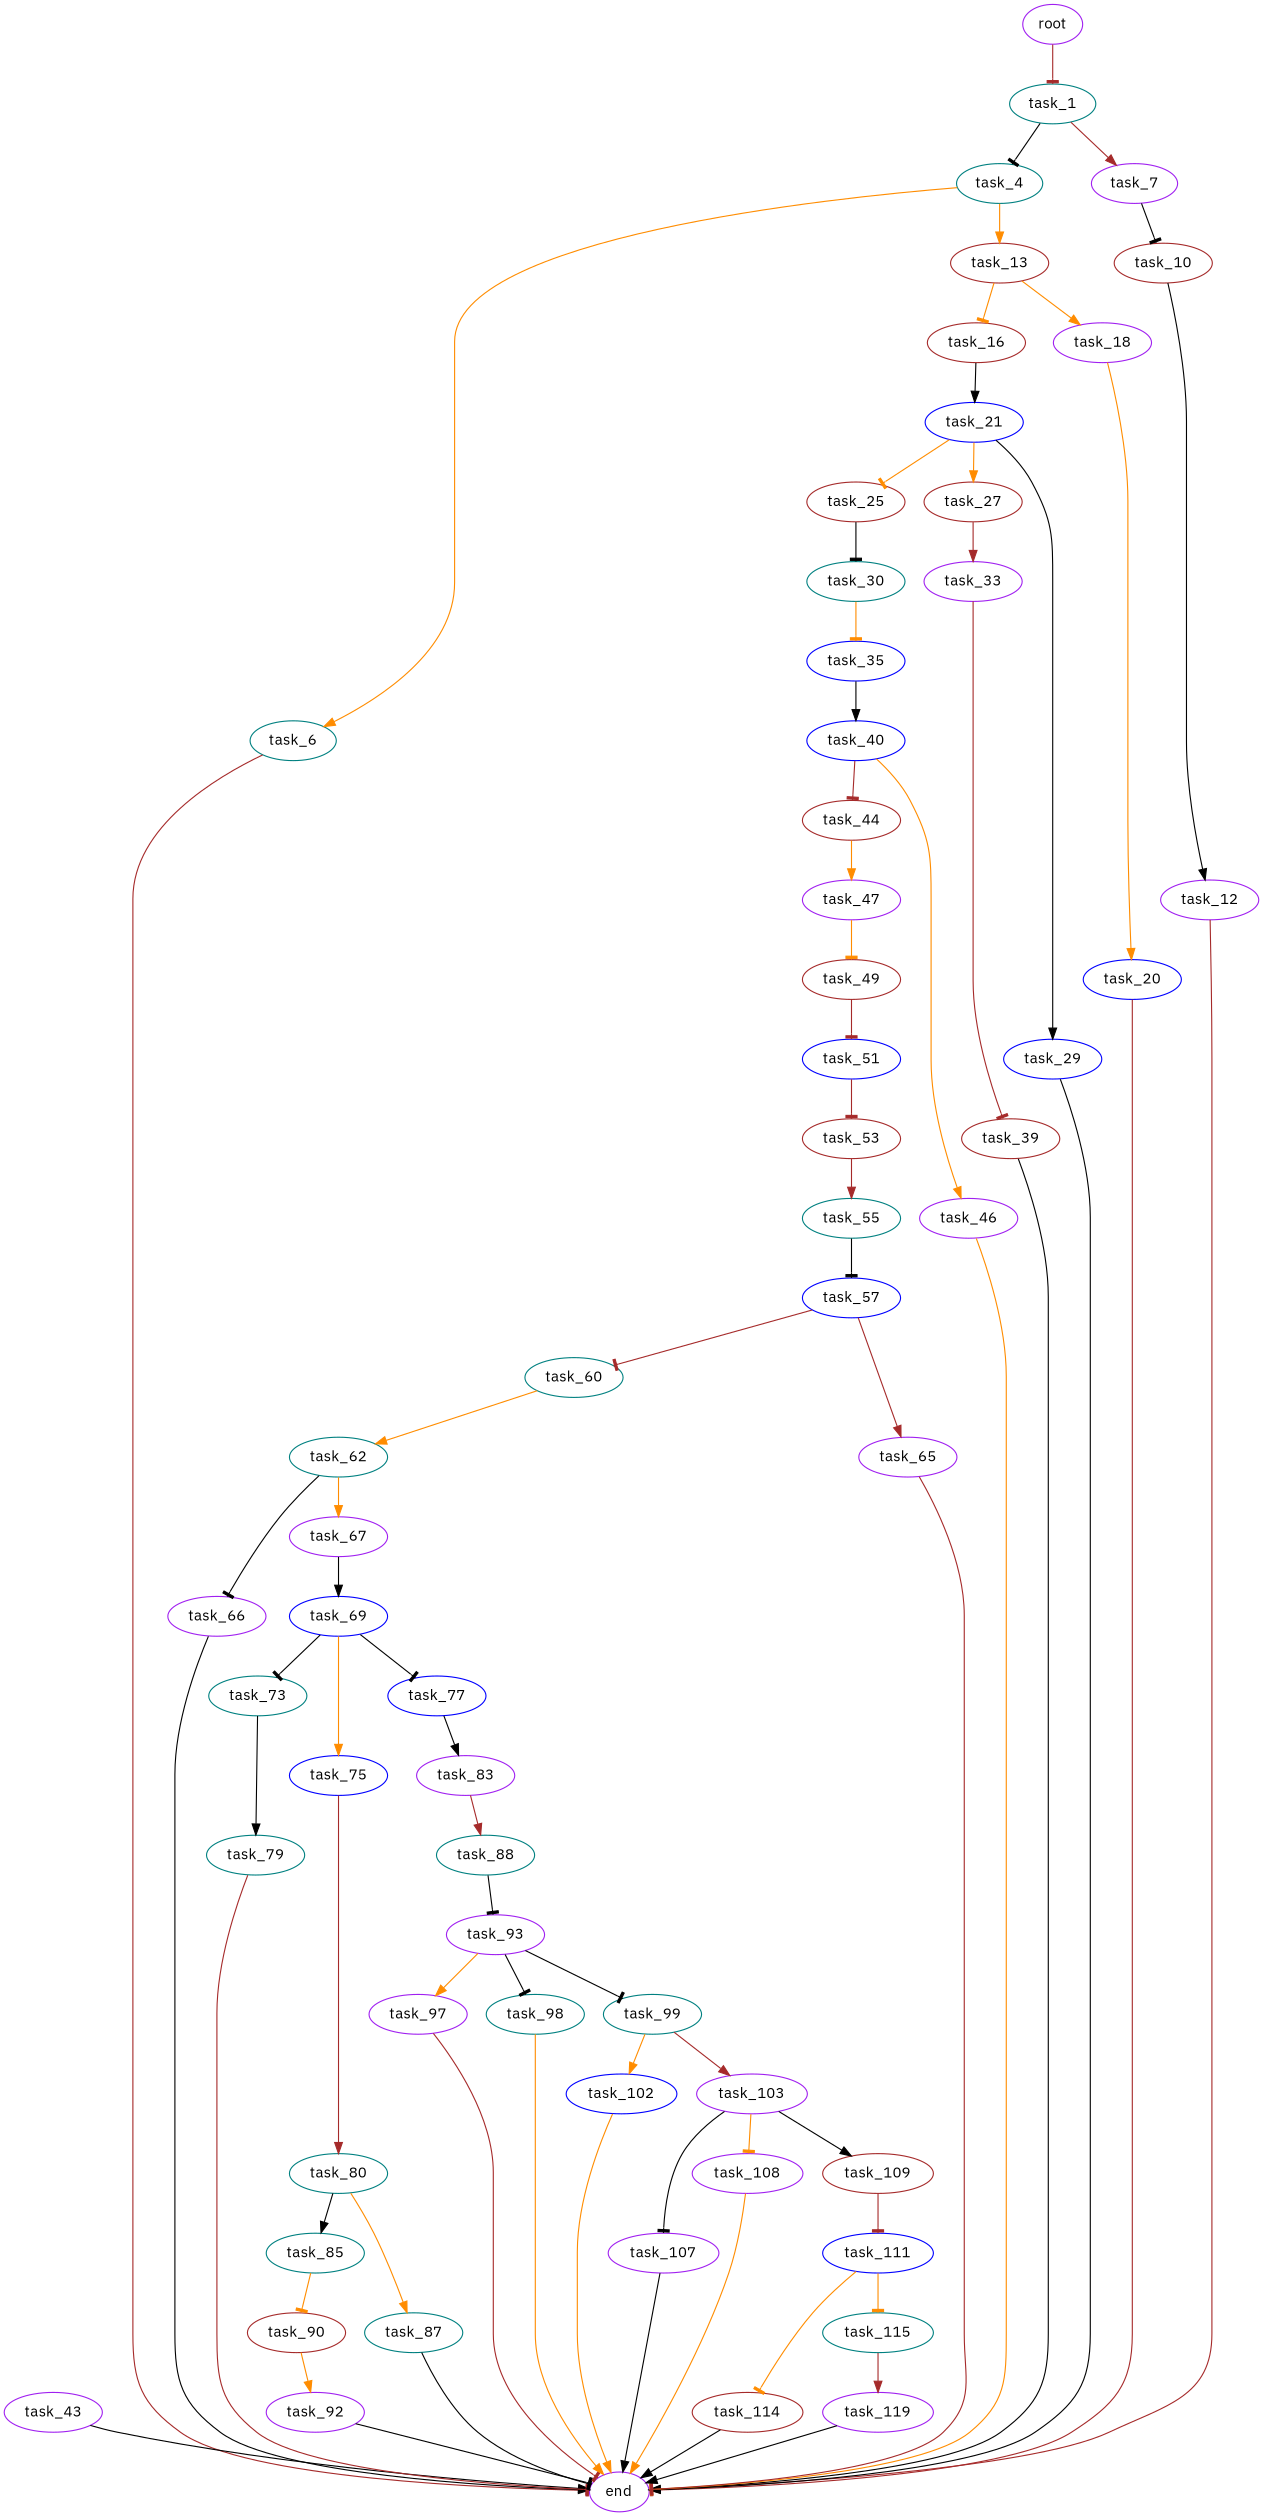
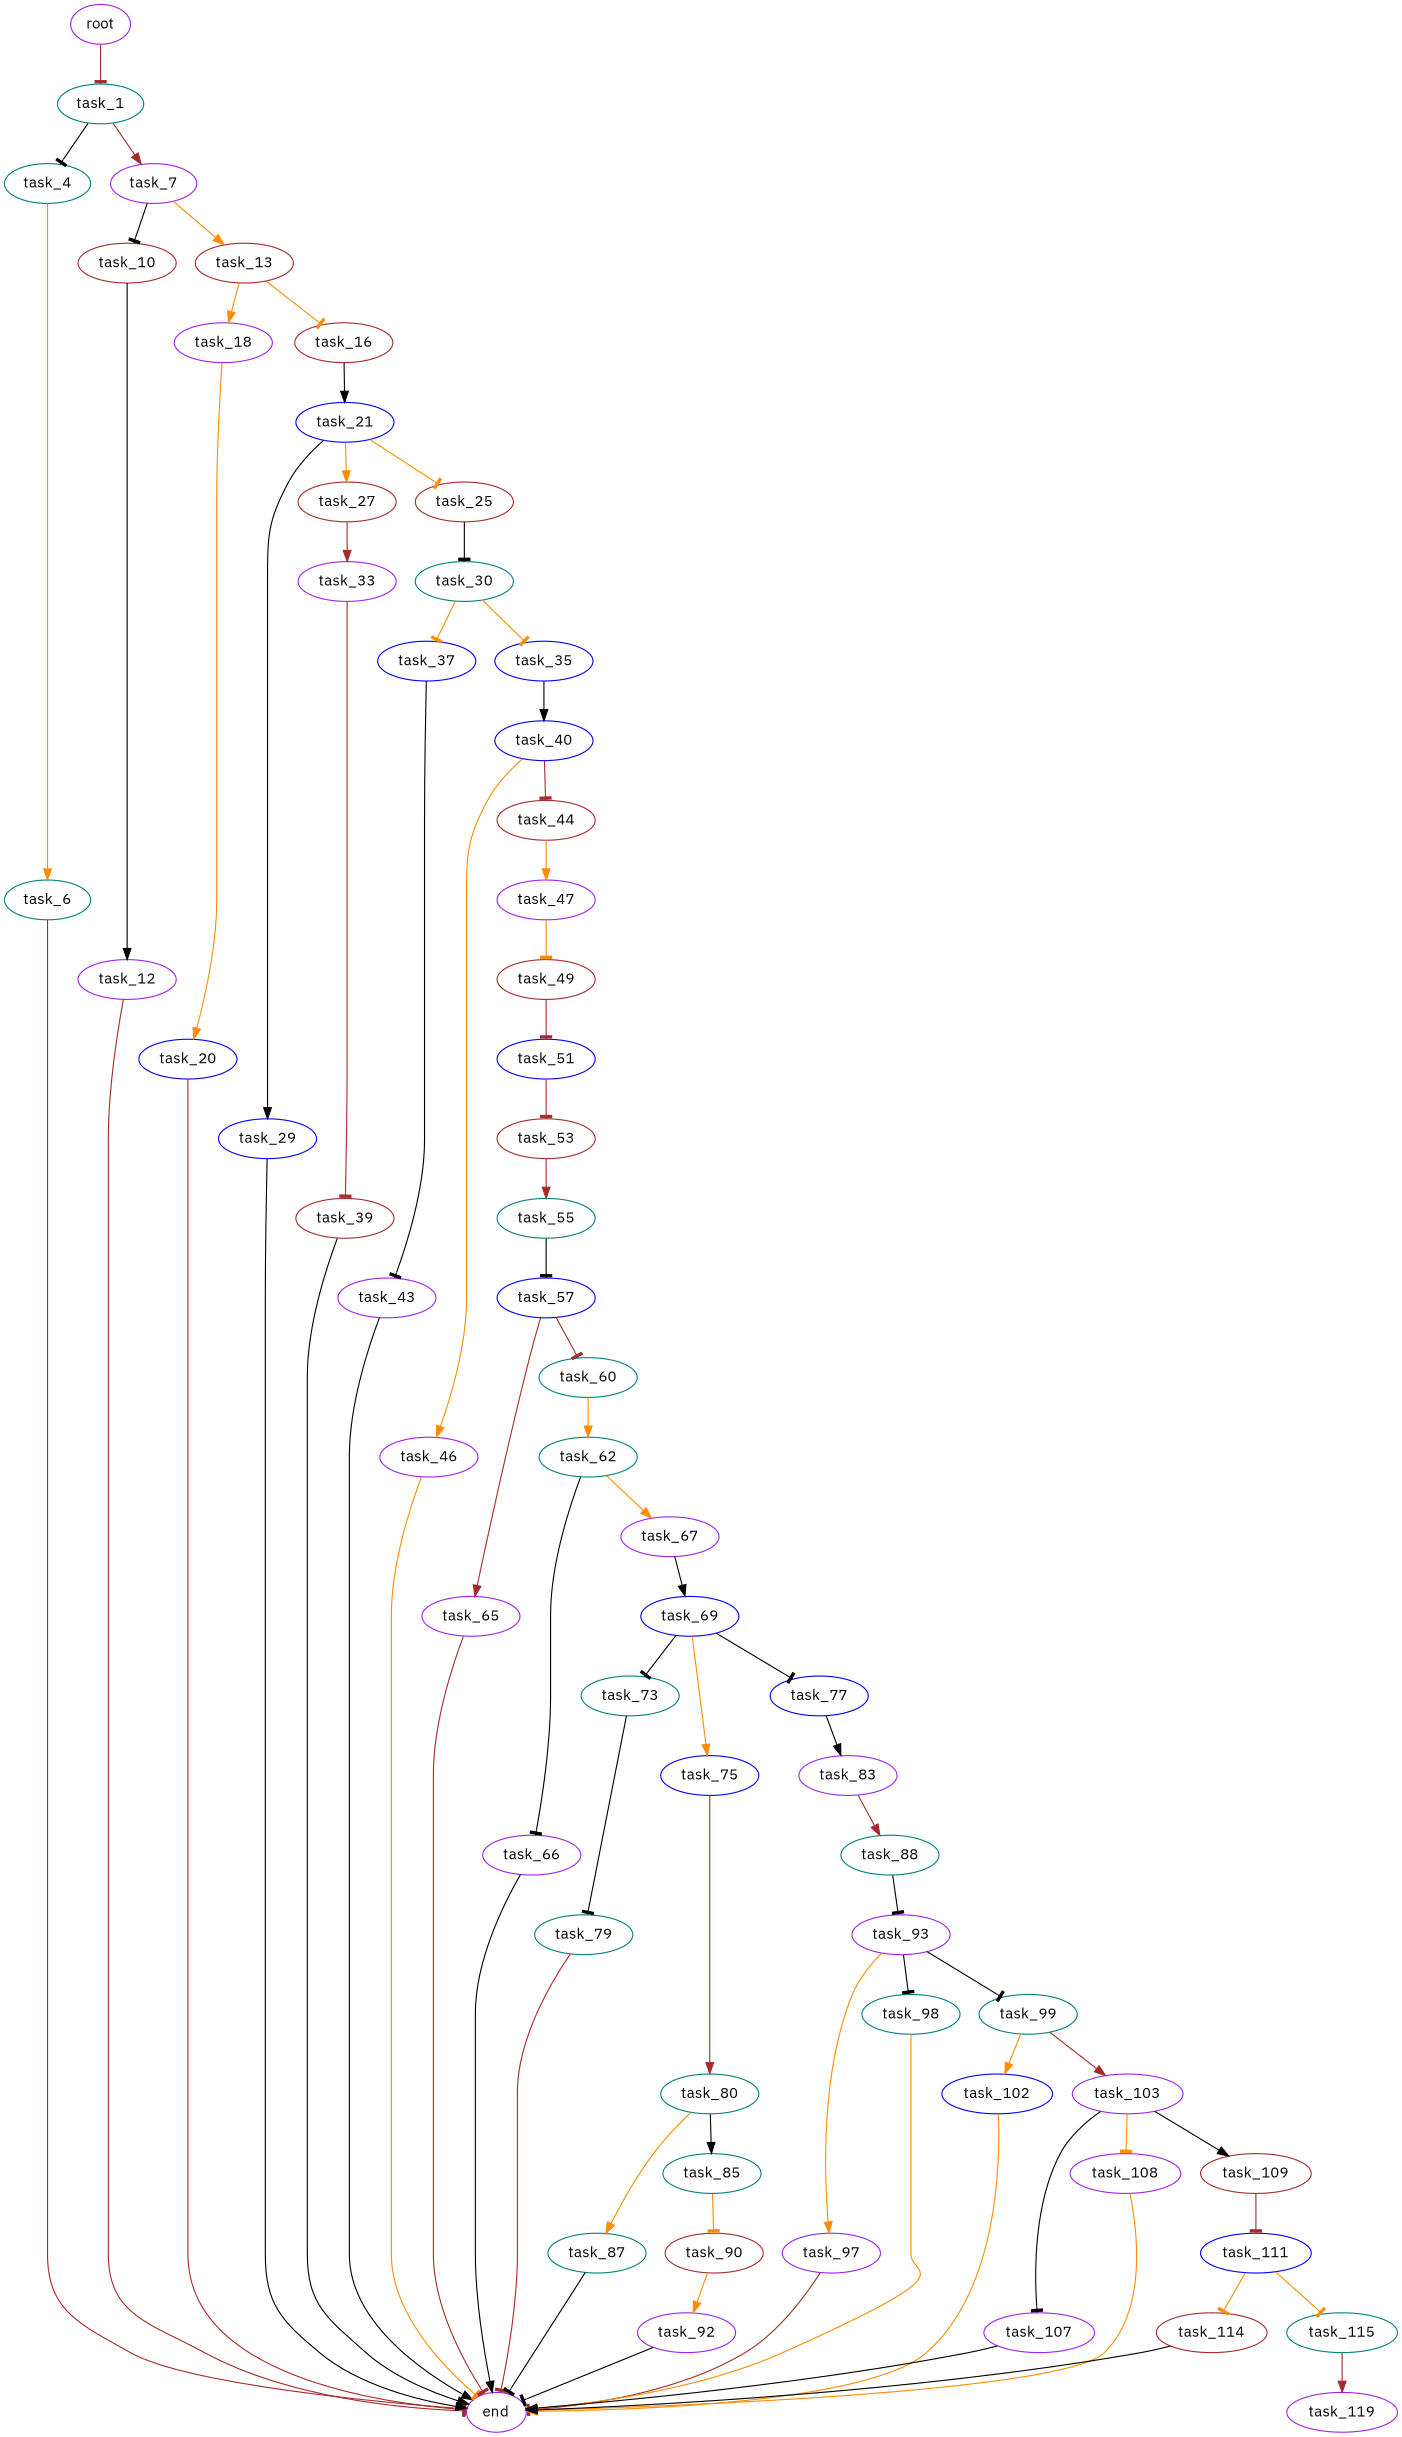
(1000, 218) -> (194, 219)
none -> (427, 661)
(257, 1770) -> (607, 1813)
(747, 2453) -> none
